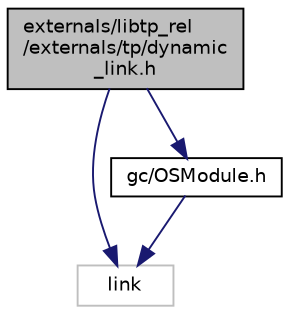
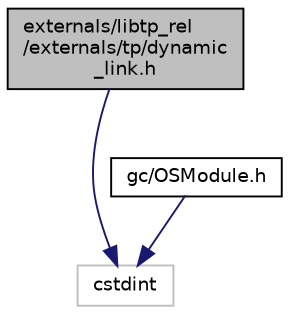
(162, 115) -> none
(126, 286) -> (126, 286)
